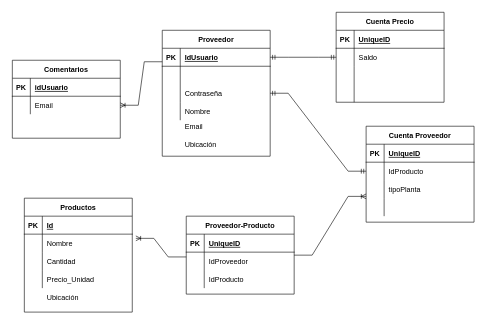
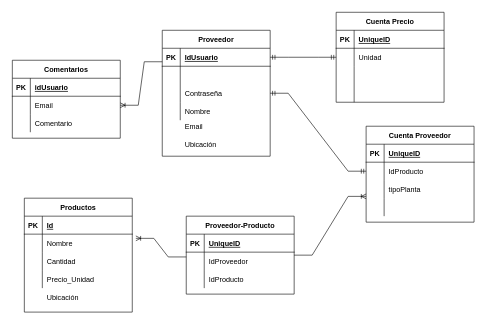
(368, 58) -> (370, 58)
none -> (75, 123)
